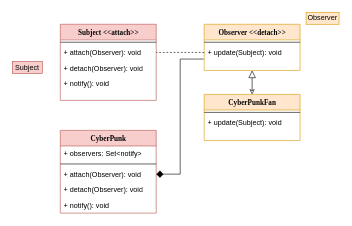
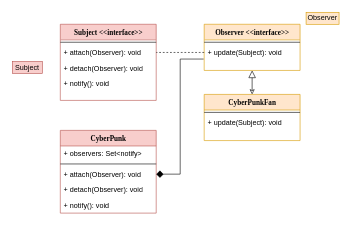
(109, 33) -> (109, 33)
(253, 33) -> (253, 33)
